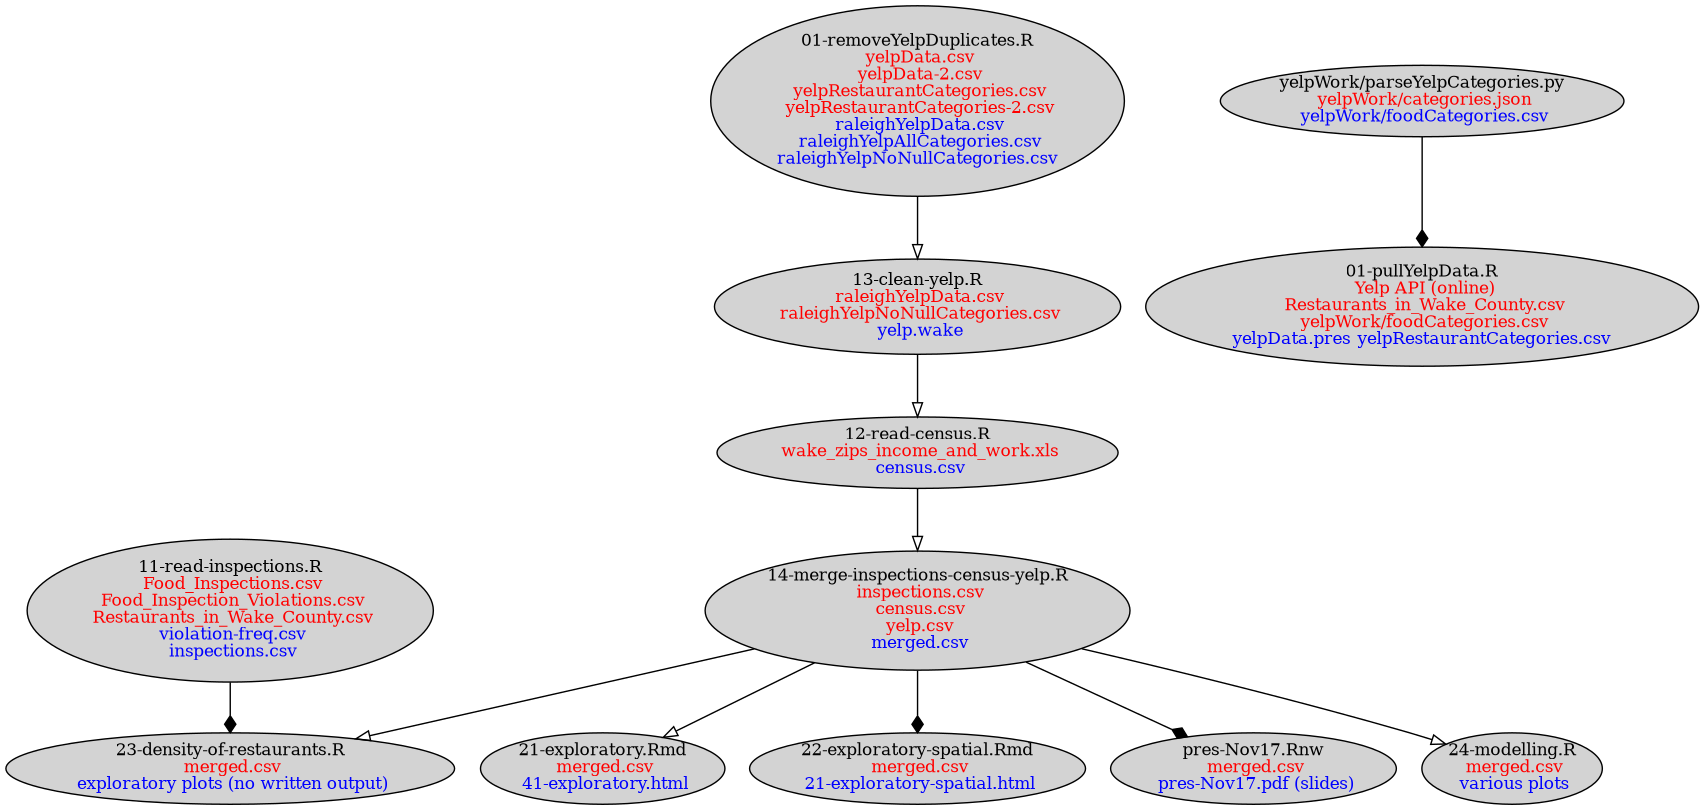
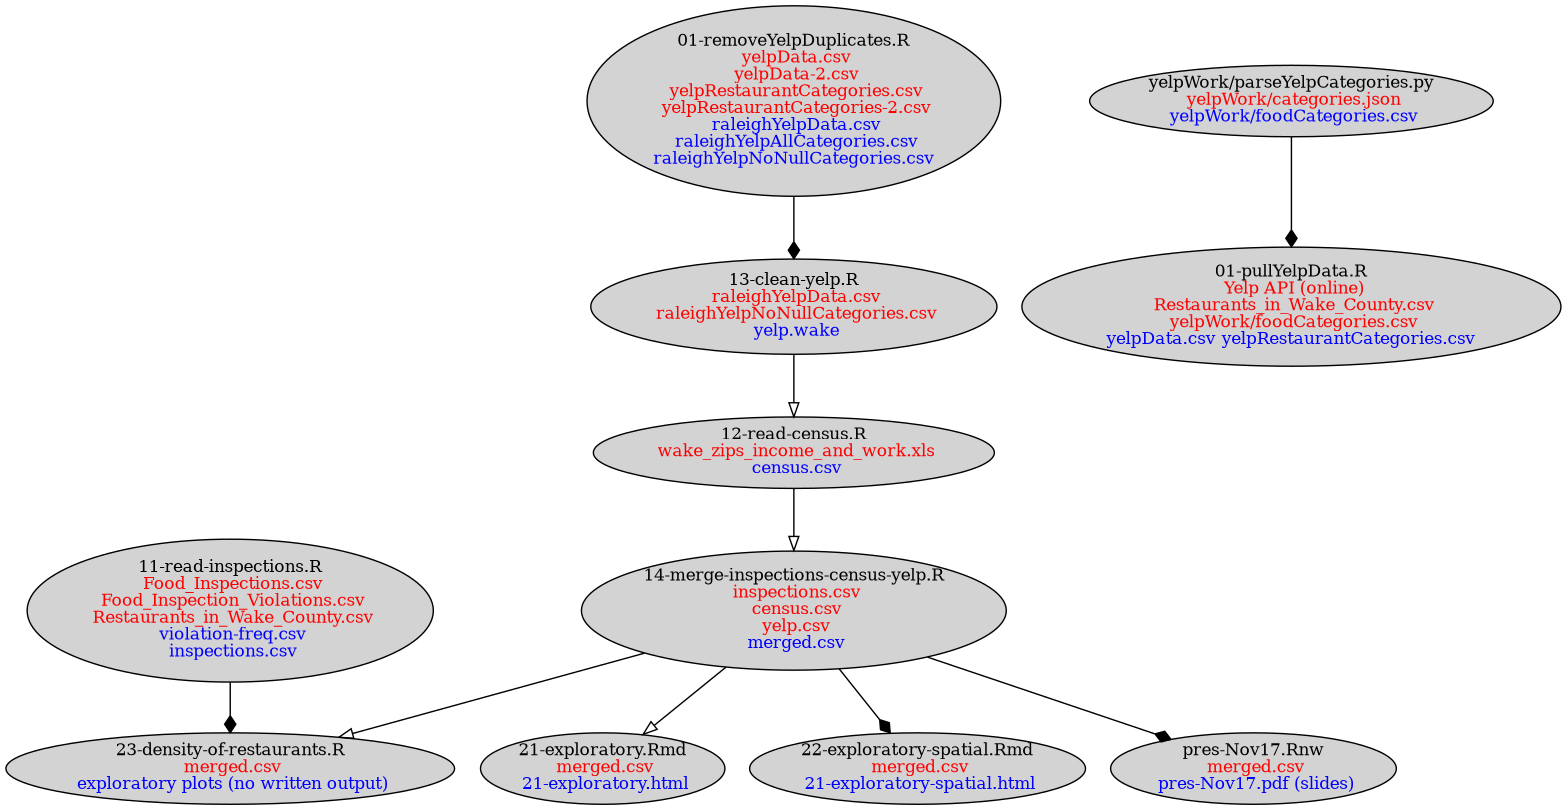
(918, 220) -> (794, 219)
(1292, 339) -> (1161, 339)
(1512, 769) -> none
(606, 784) -> (606, 784)
